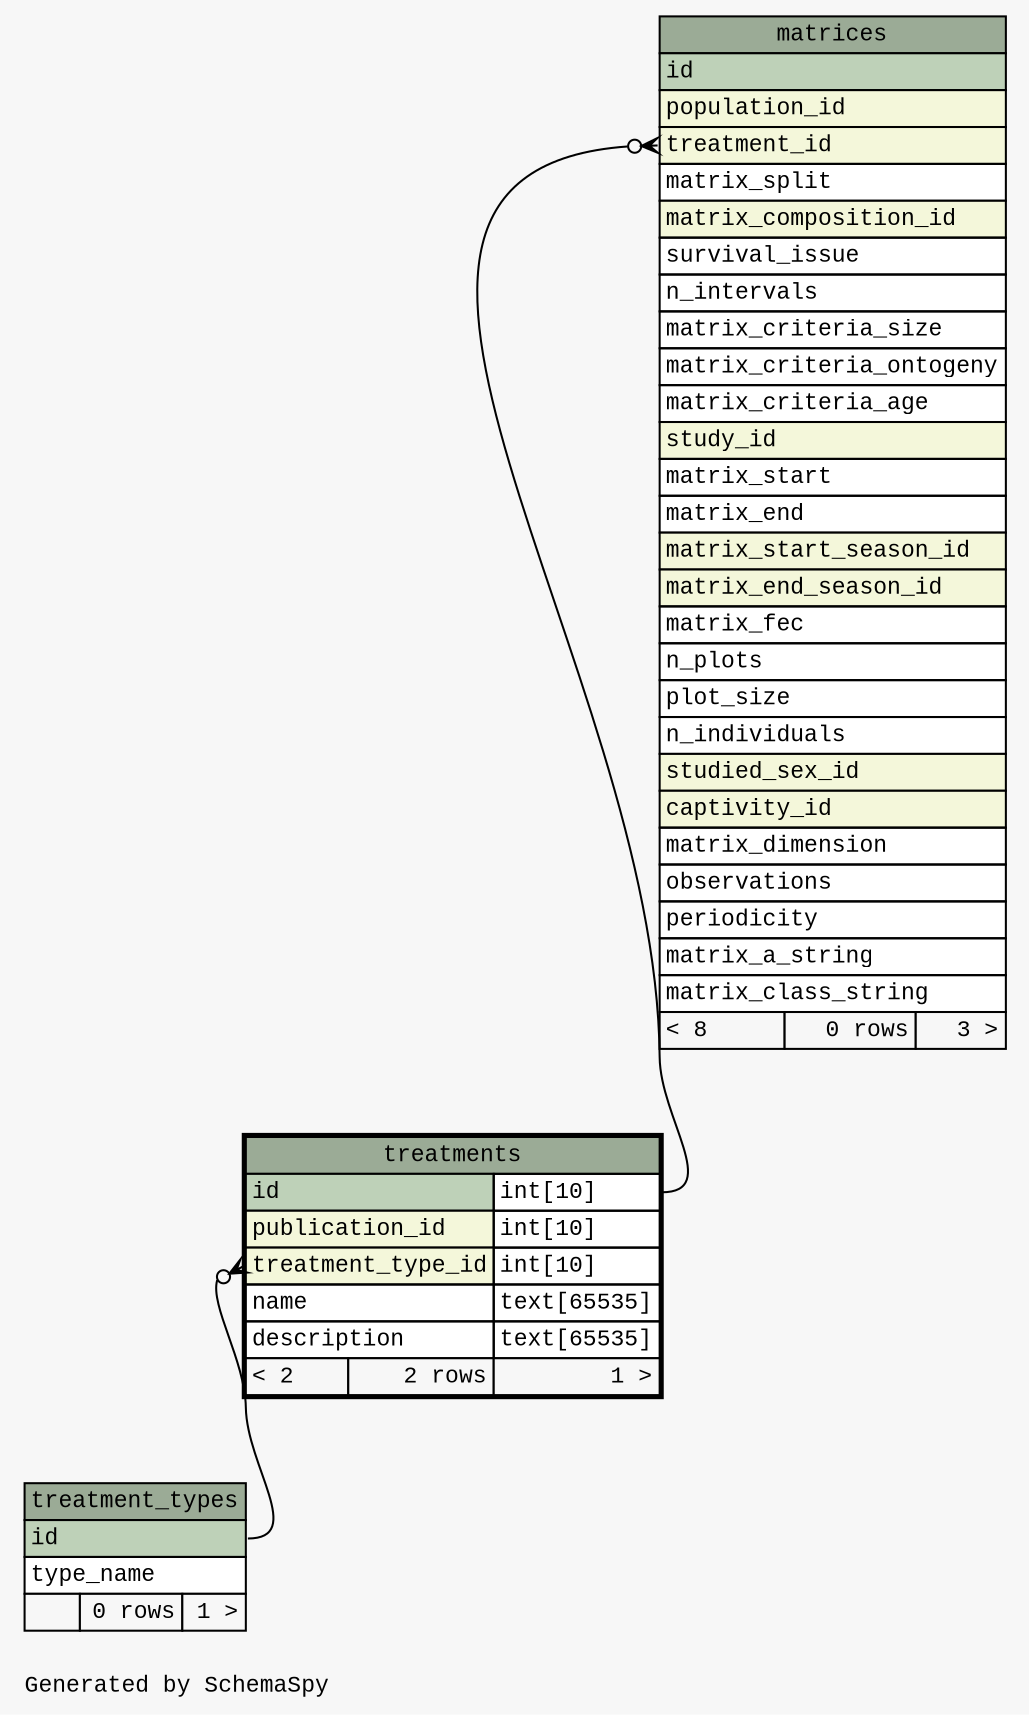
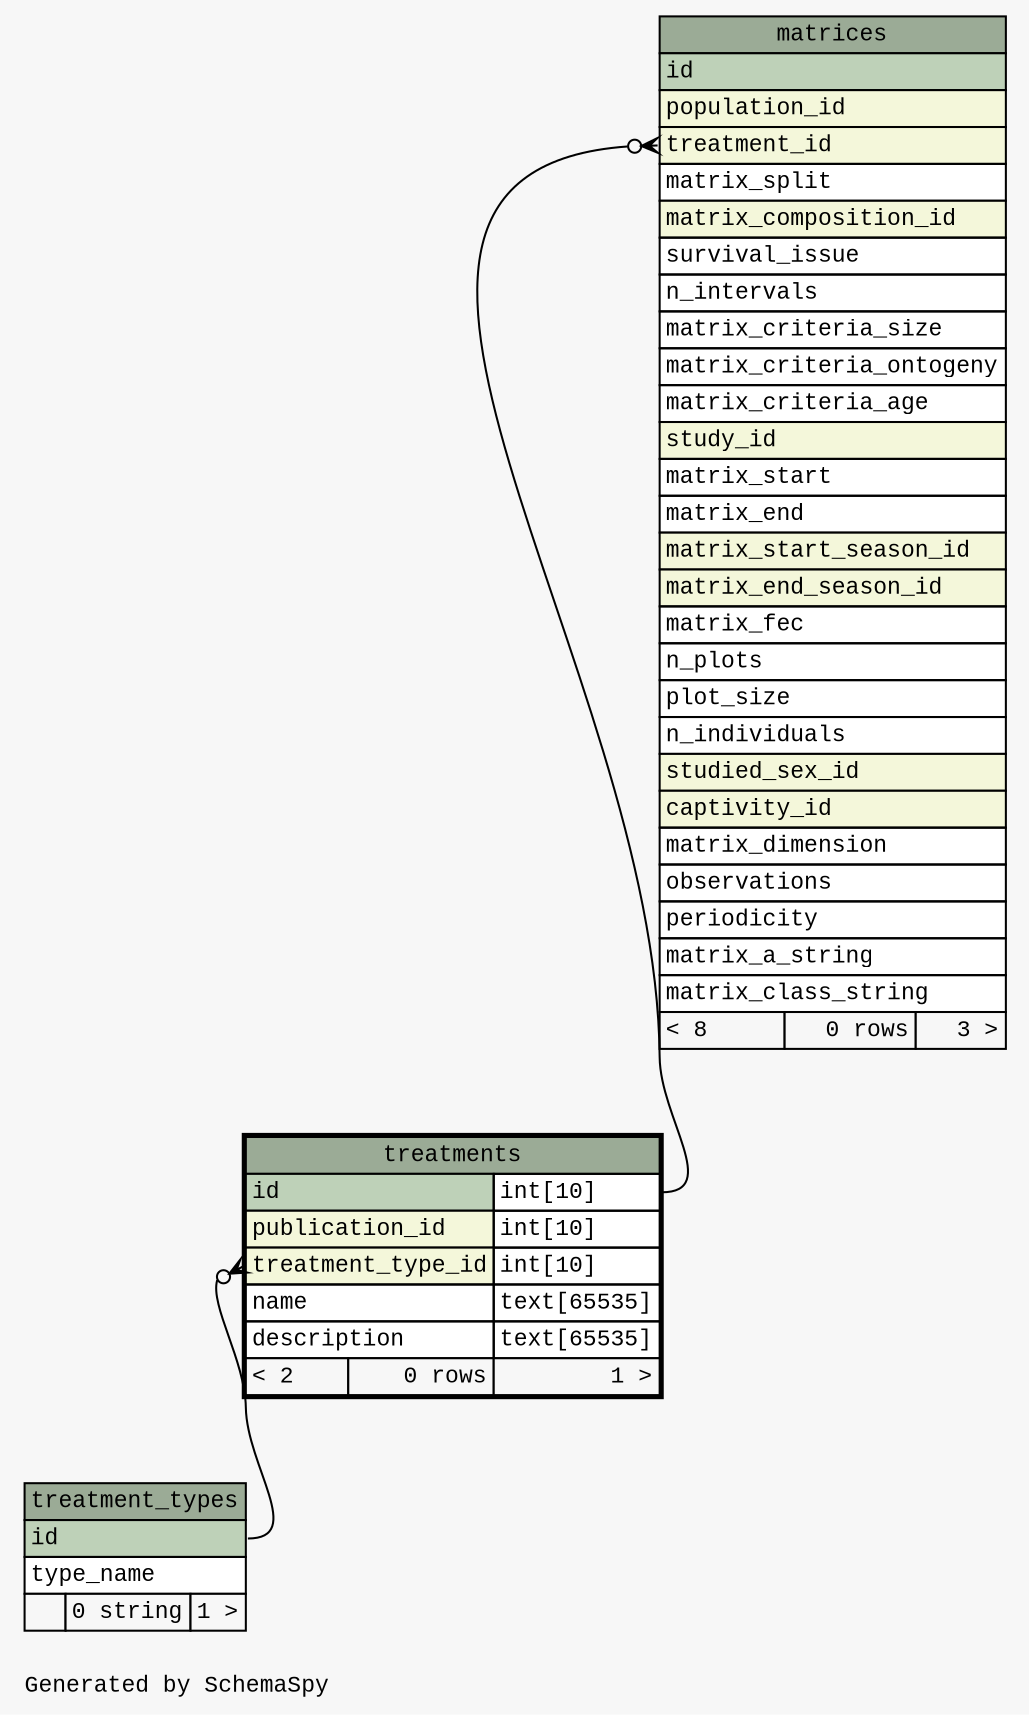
(446, 1376) -> (446, 1376)
(134, 1611) -> (128, 1611)
